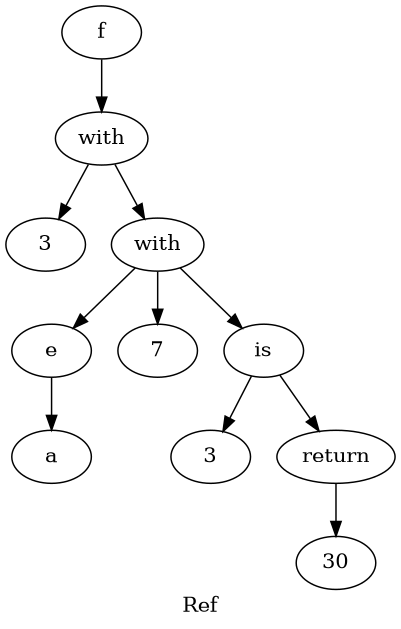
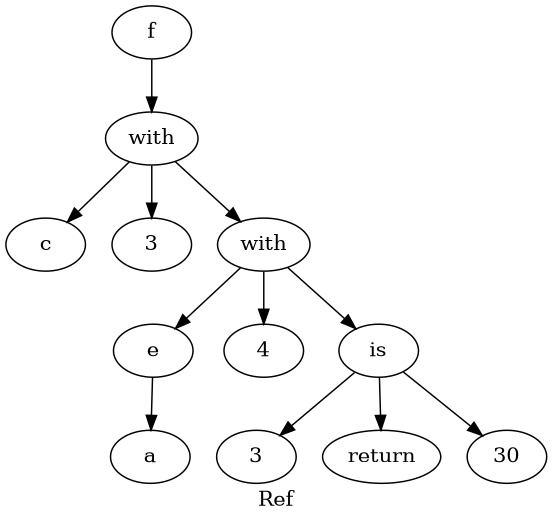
none -> (46, 245)
(158, 351) -> (264, 351)
(336, 503) -> (437, 399)
